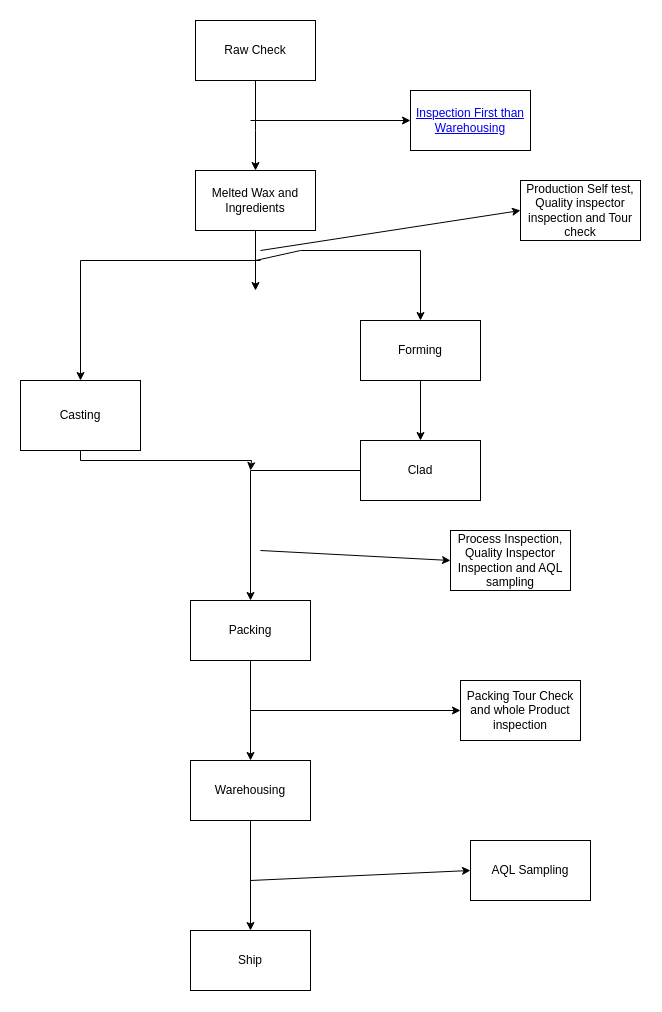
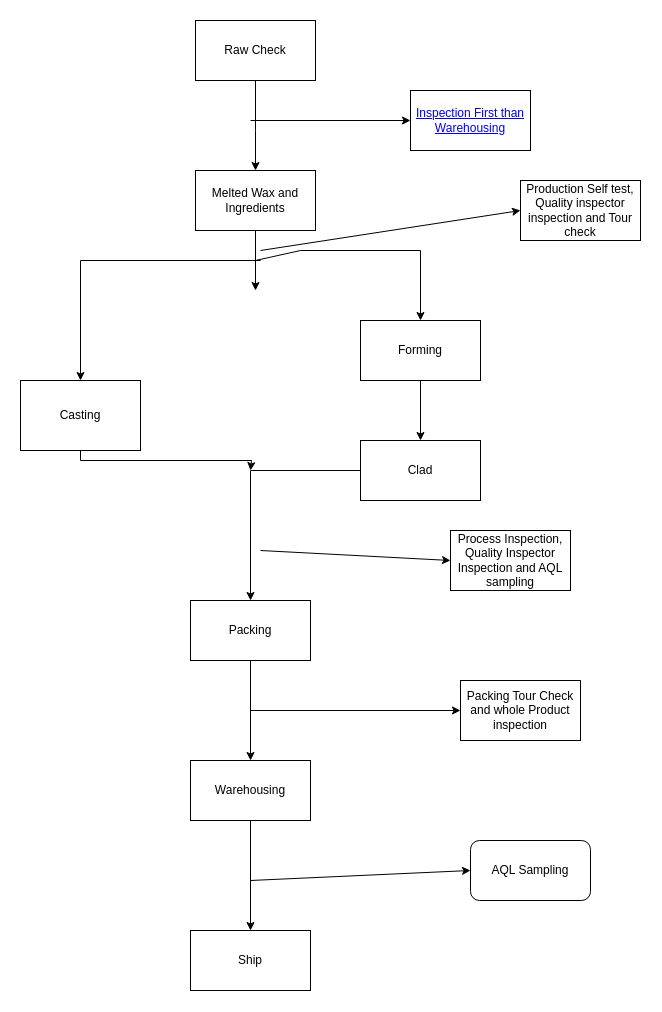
(531, 871) -> (531, 871)
